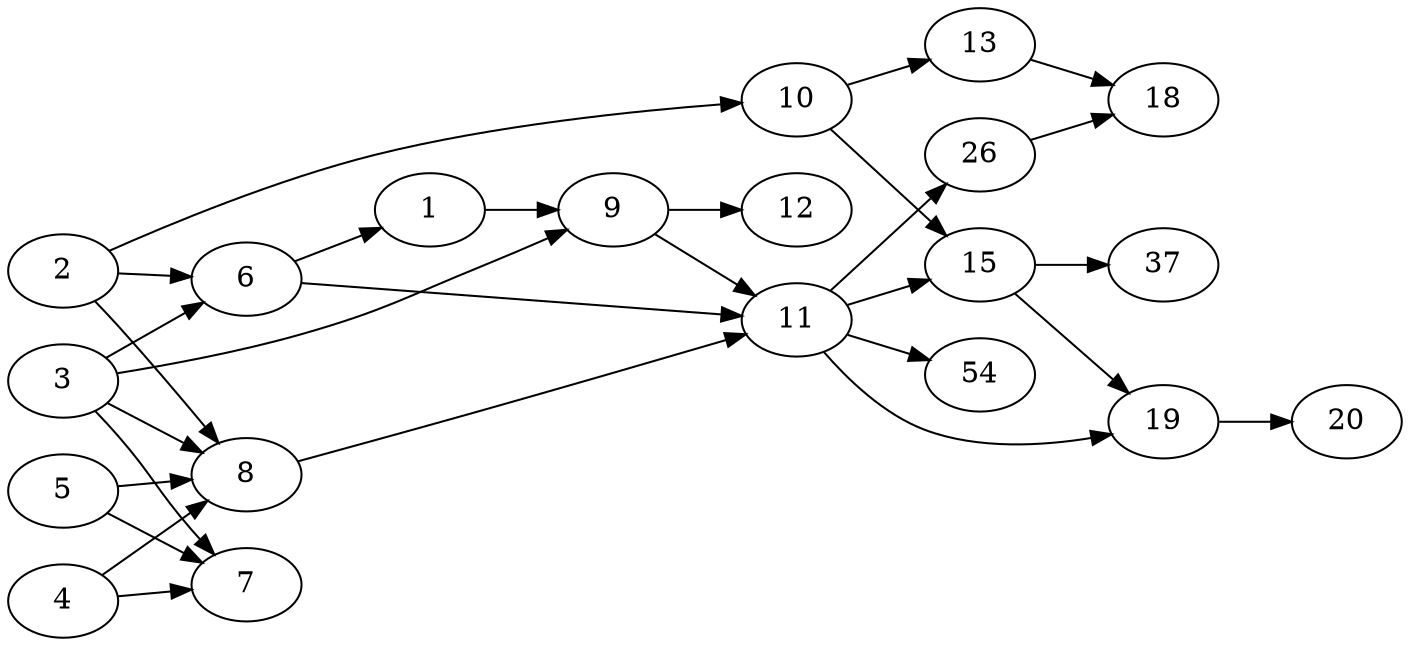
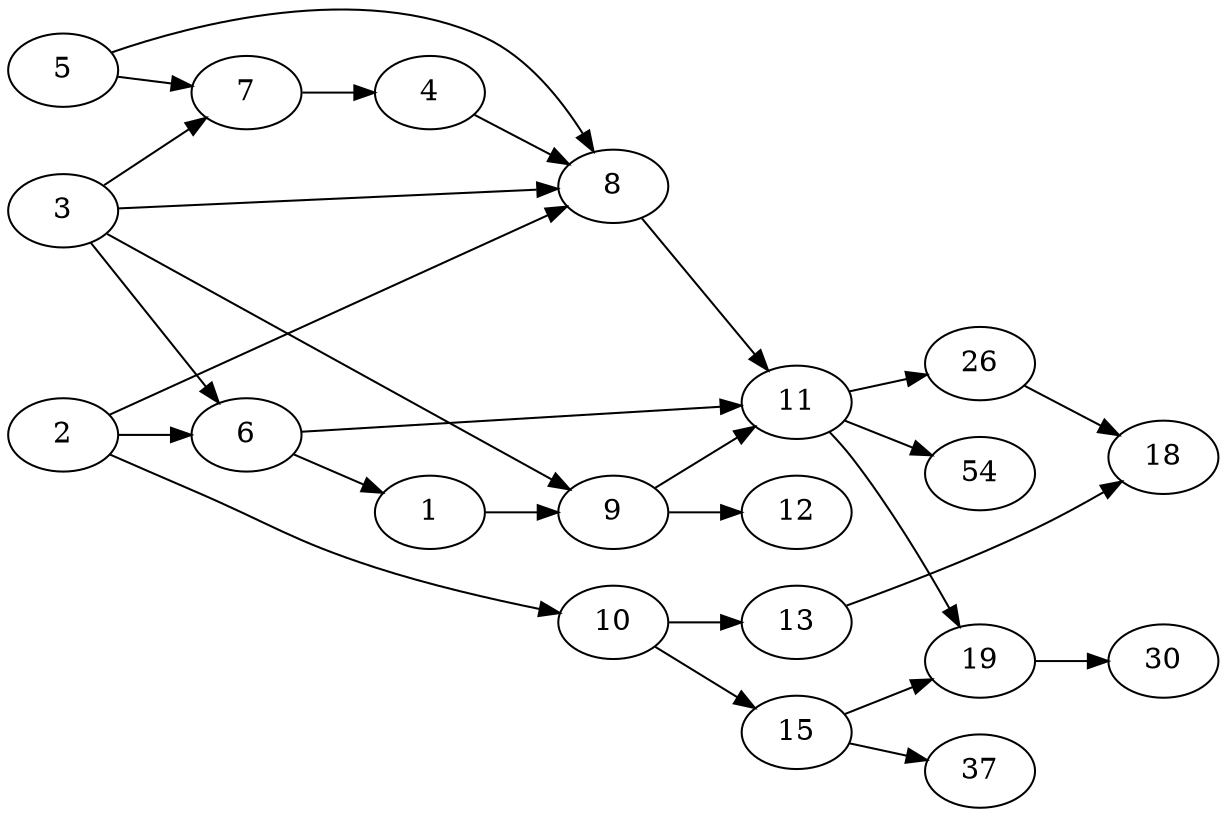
(879, 295) -> none
(1347, 422) -> (1163, 661)
(145, 594) -> (328, 93)
